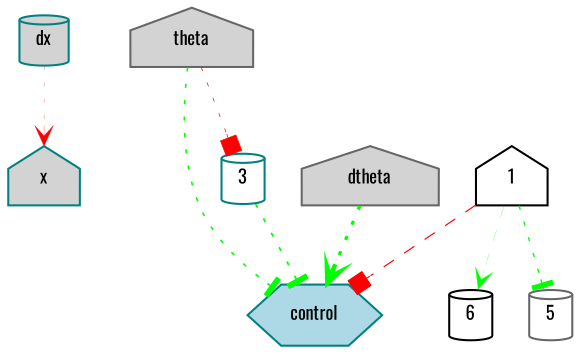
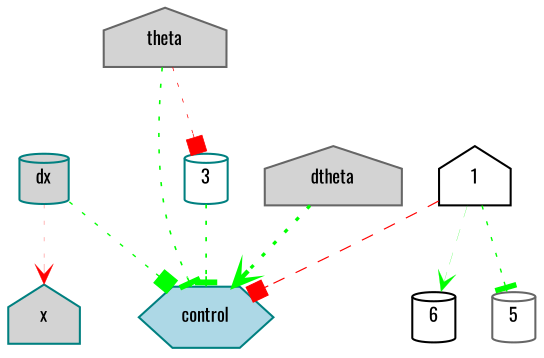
none -> (113, 238)
